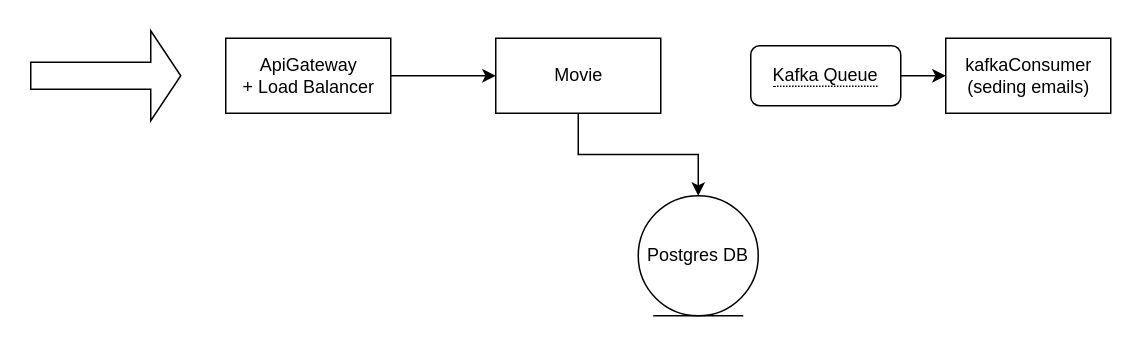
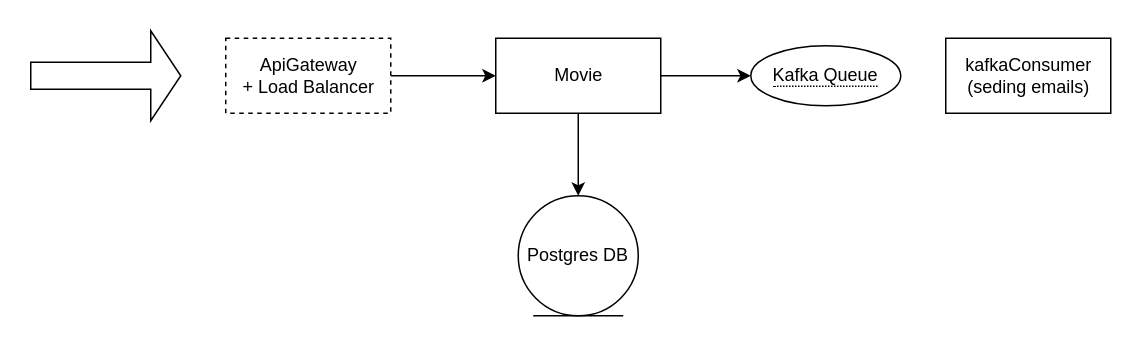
(308, 76) -> (308, 76)
none -> (701, 76)
(826, 76) -> (826, 76)
(929, 76) -> none
(698, 256) -> (578, 256)
